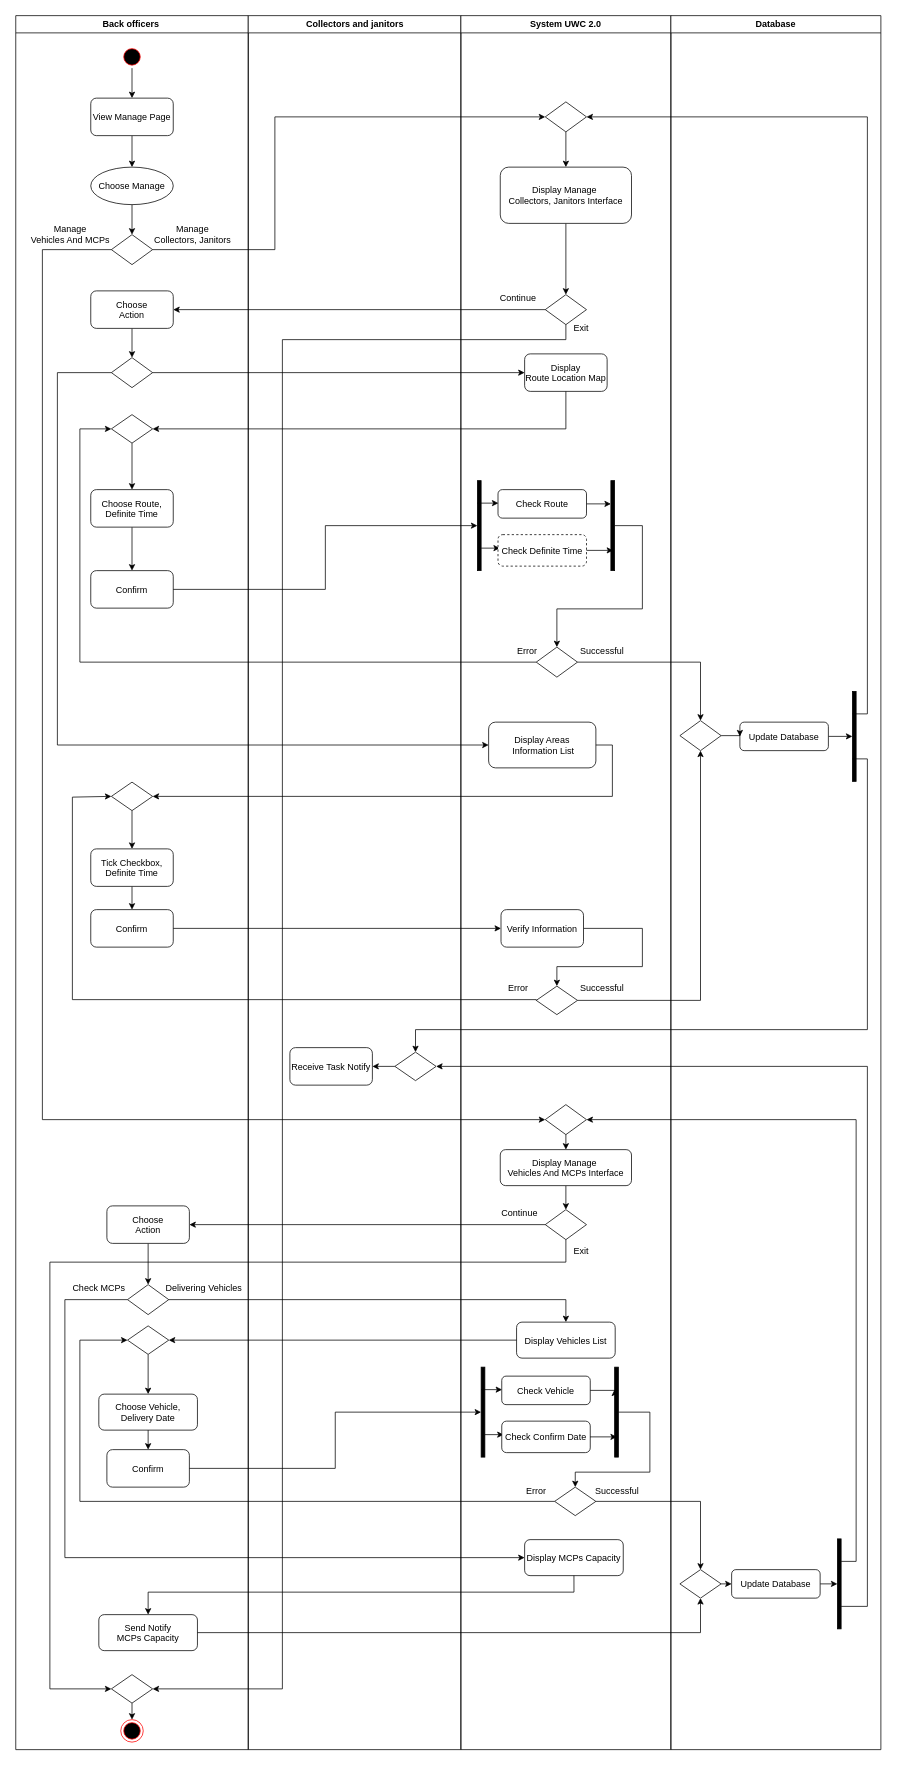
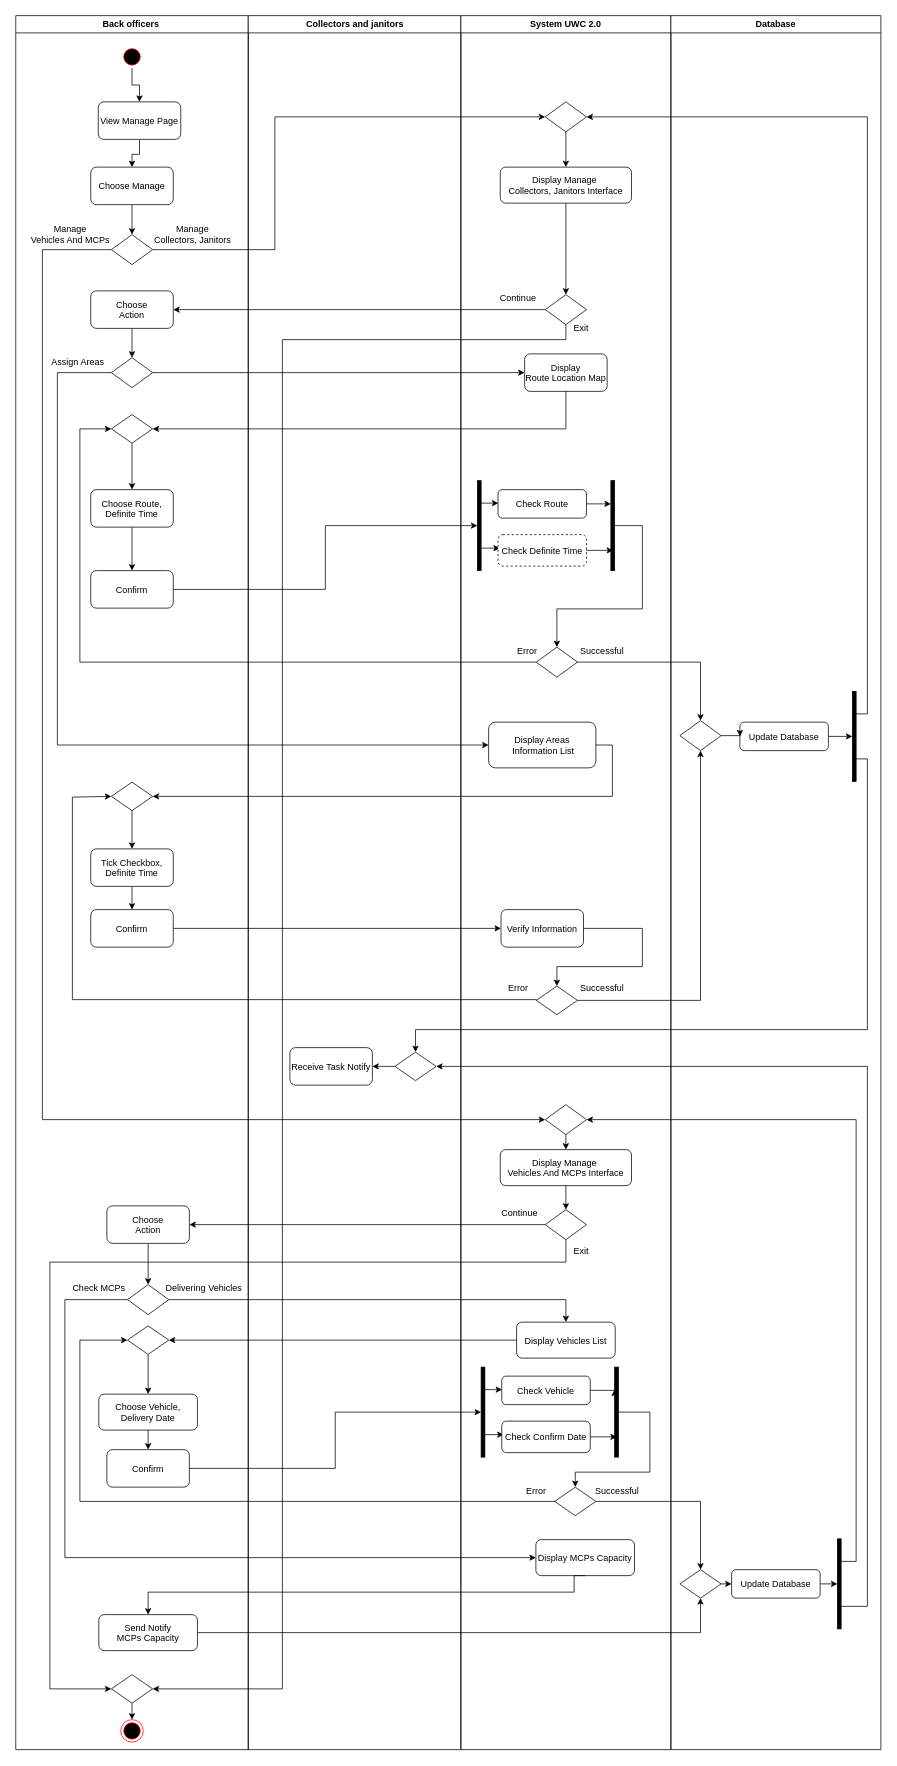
(132, 117) -> (140, 120)
(132, 186) -> (132, 186)
(566, 195) -> (566, 185)
none -> (78, 362)
(574, 1557) -> (585, 1557)
